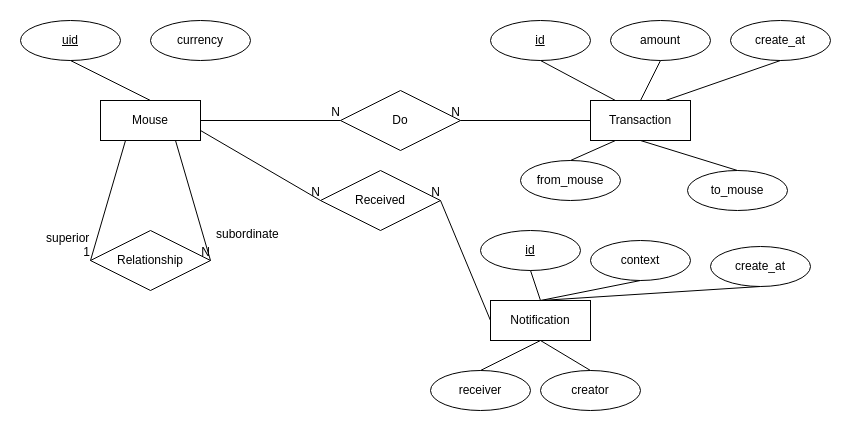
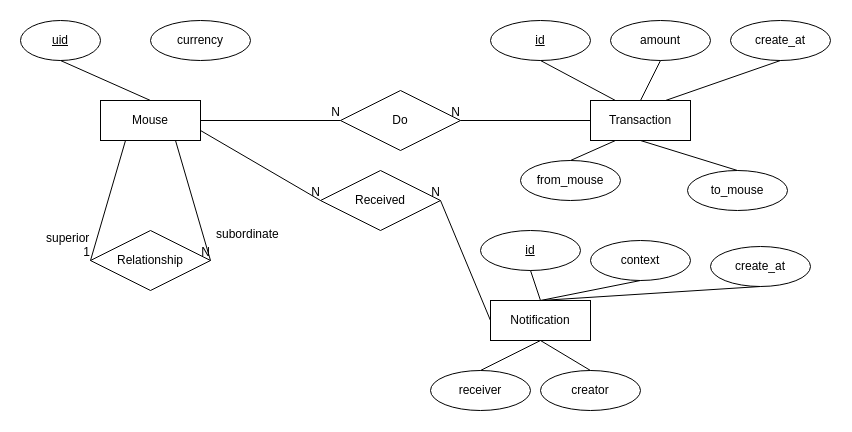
(71, 41) -> (61, 41)
